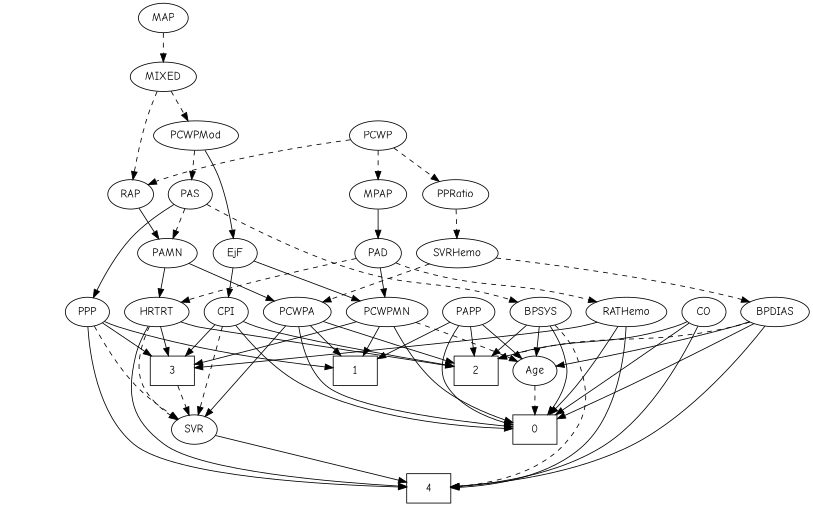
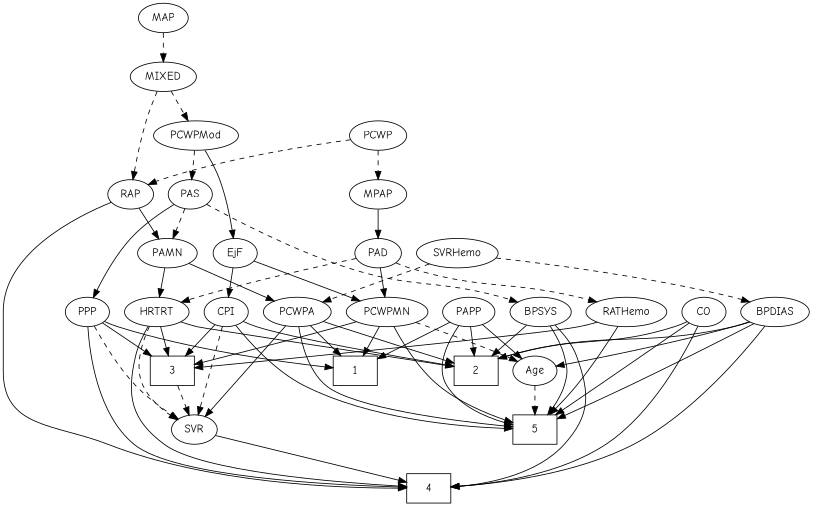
(456, 194) -> none
(538, 337) -> none
(653, 338) -> (653, 338)
(535, 430) -> (535, 430)
(570, 437) -> (570, 437)
(582, 447) -> (76, 434)
